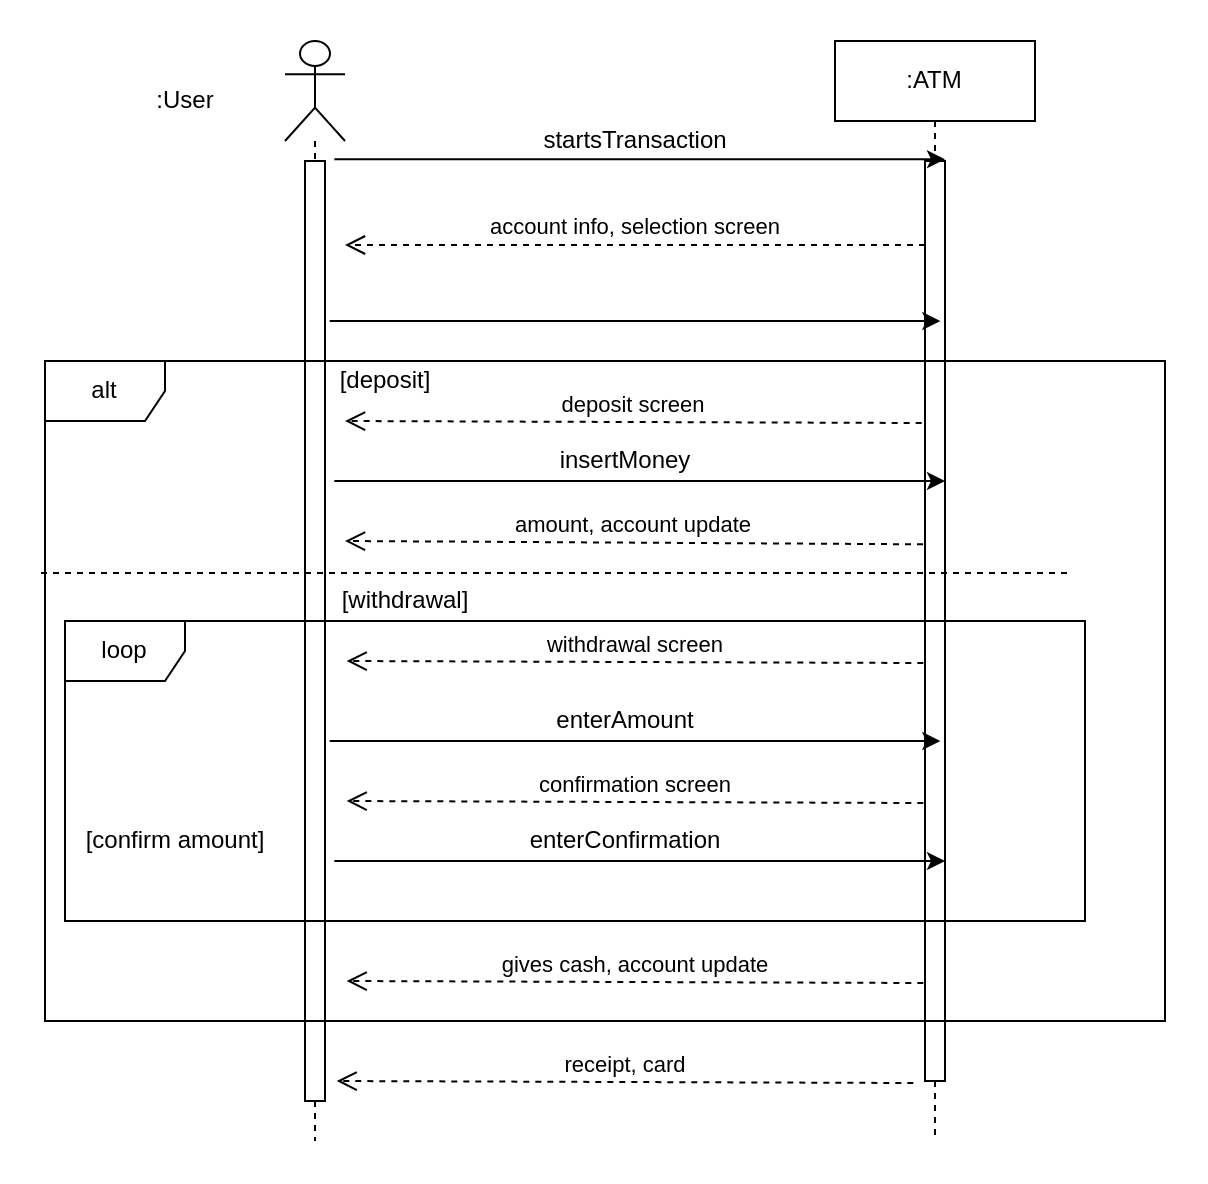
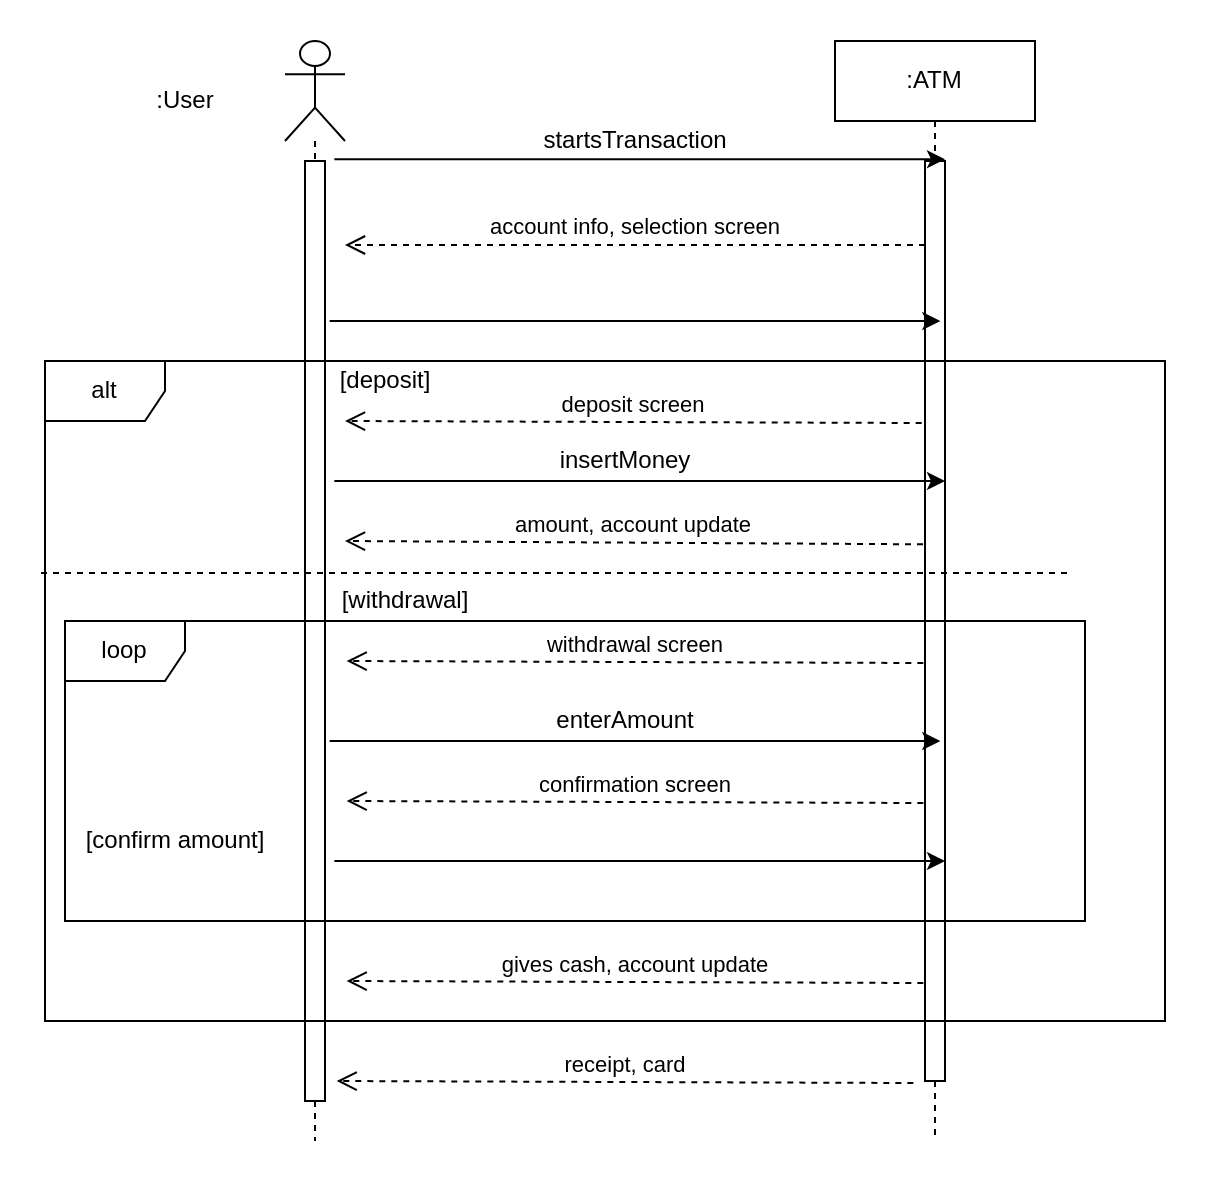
(625, 841) -> none
